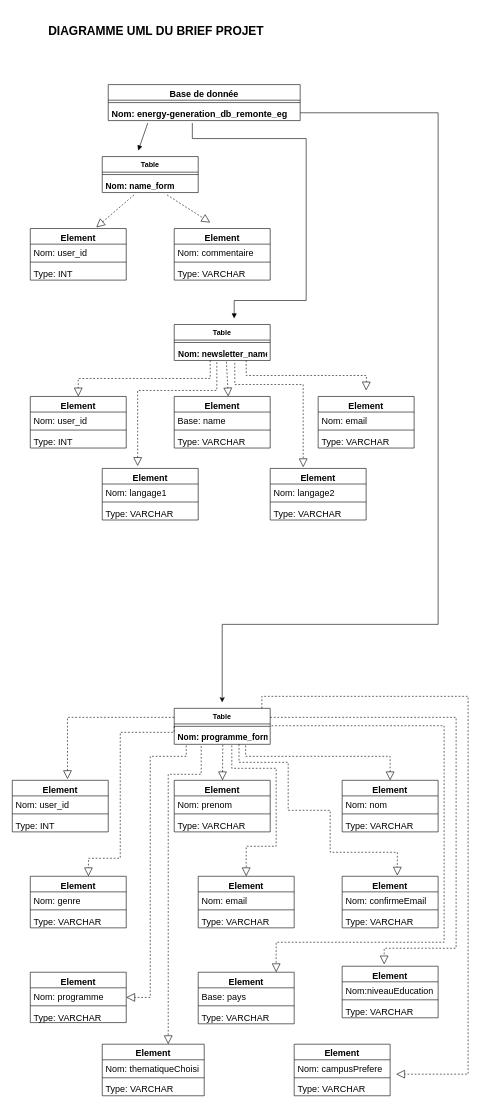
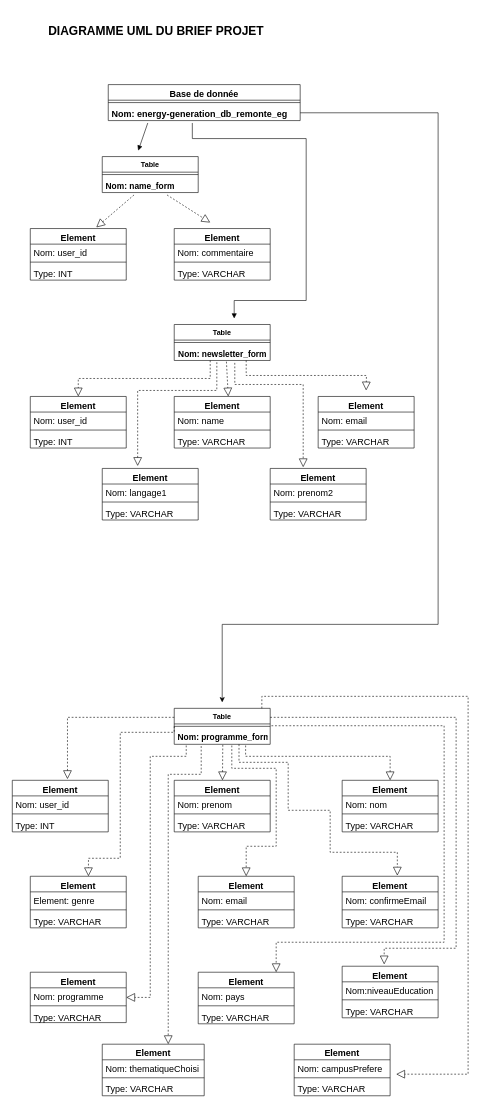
(223, 354) -> (223, 354)
(200, 421) -> (198, 421)
(303, 493) -> (302, 493)
(56, 901) -> (65, 901)
(224, 997) -> (222, 997)
